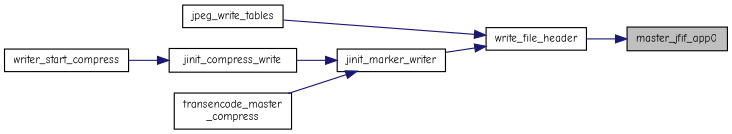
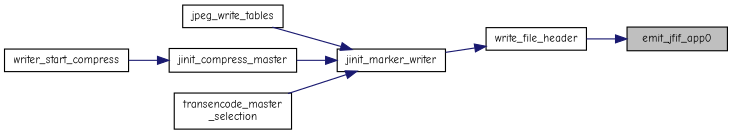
(379, 27) -> (307, 37)
(677, 39) -> (677, 39)
(233, 60) -> (233, 60)
(233, 111) -> (233, 111)
